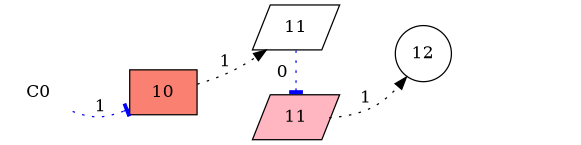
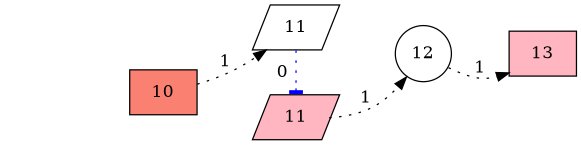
none -> (543, 54)
(39, 92) -> none
